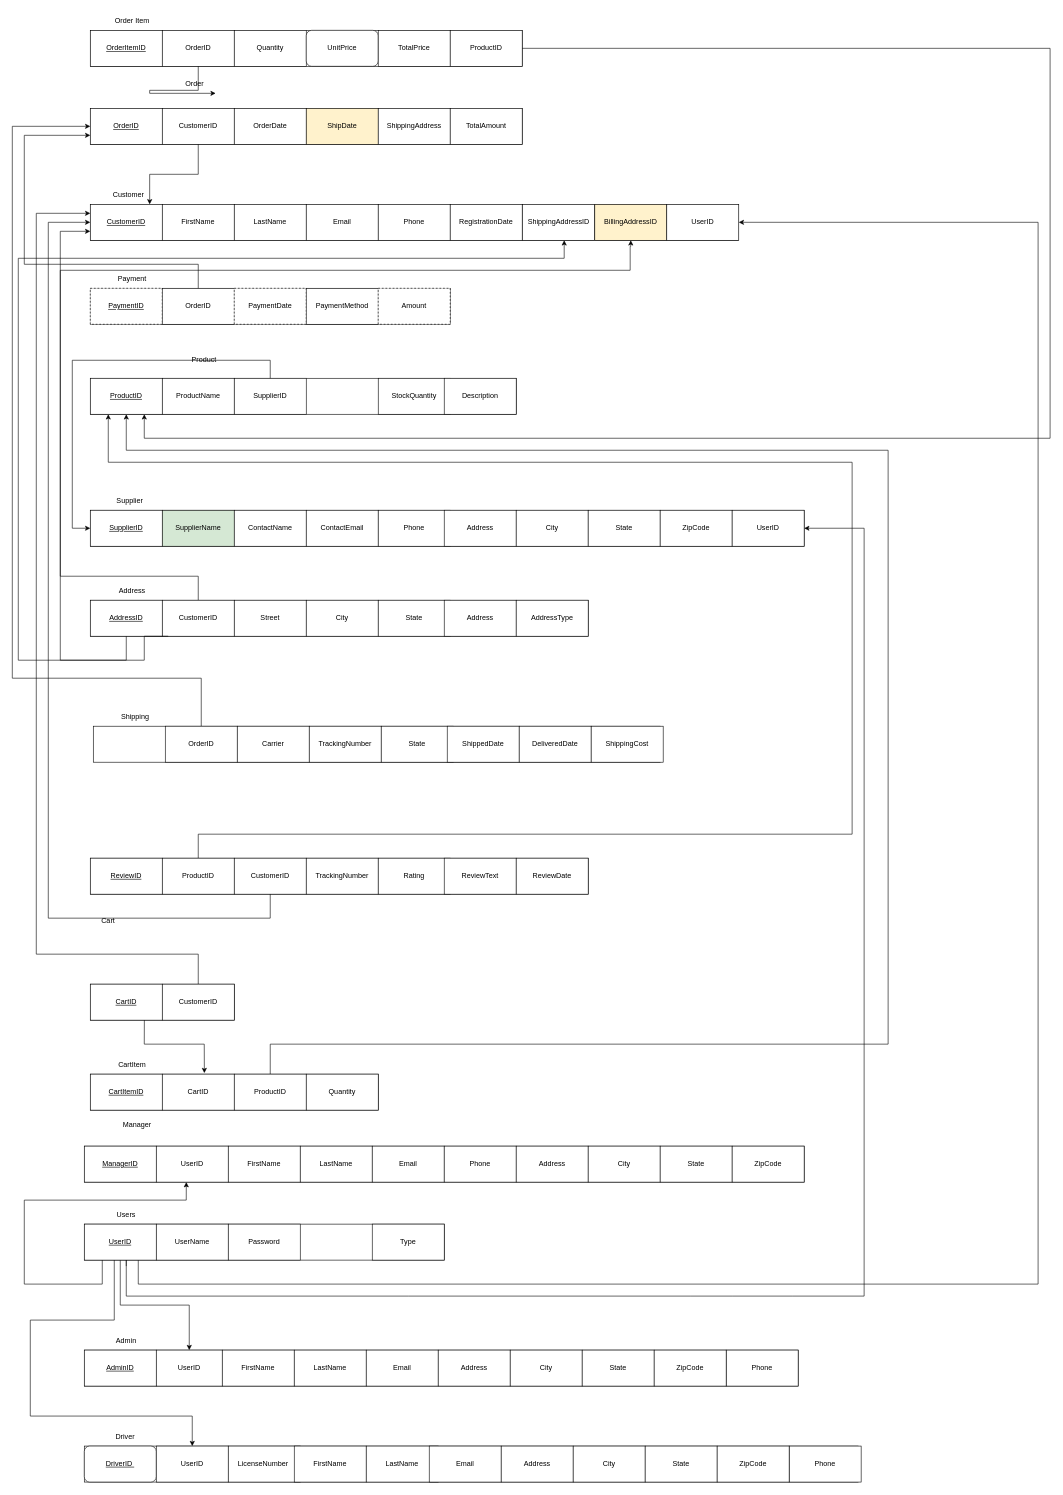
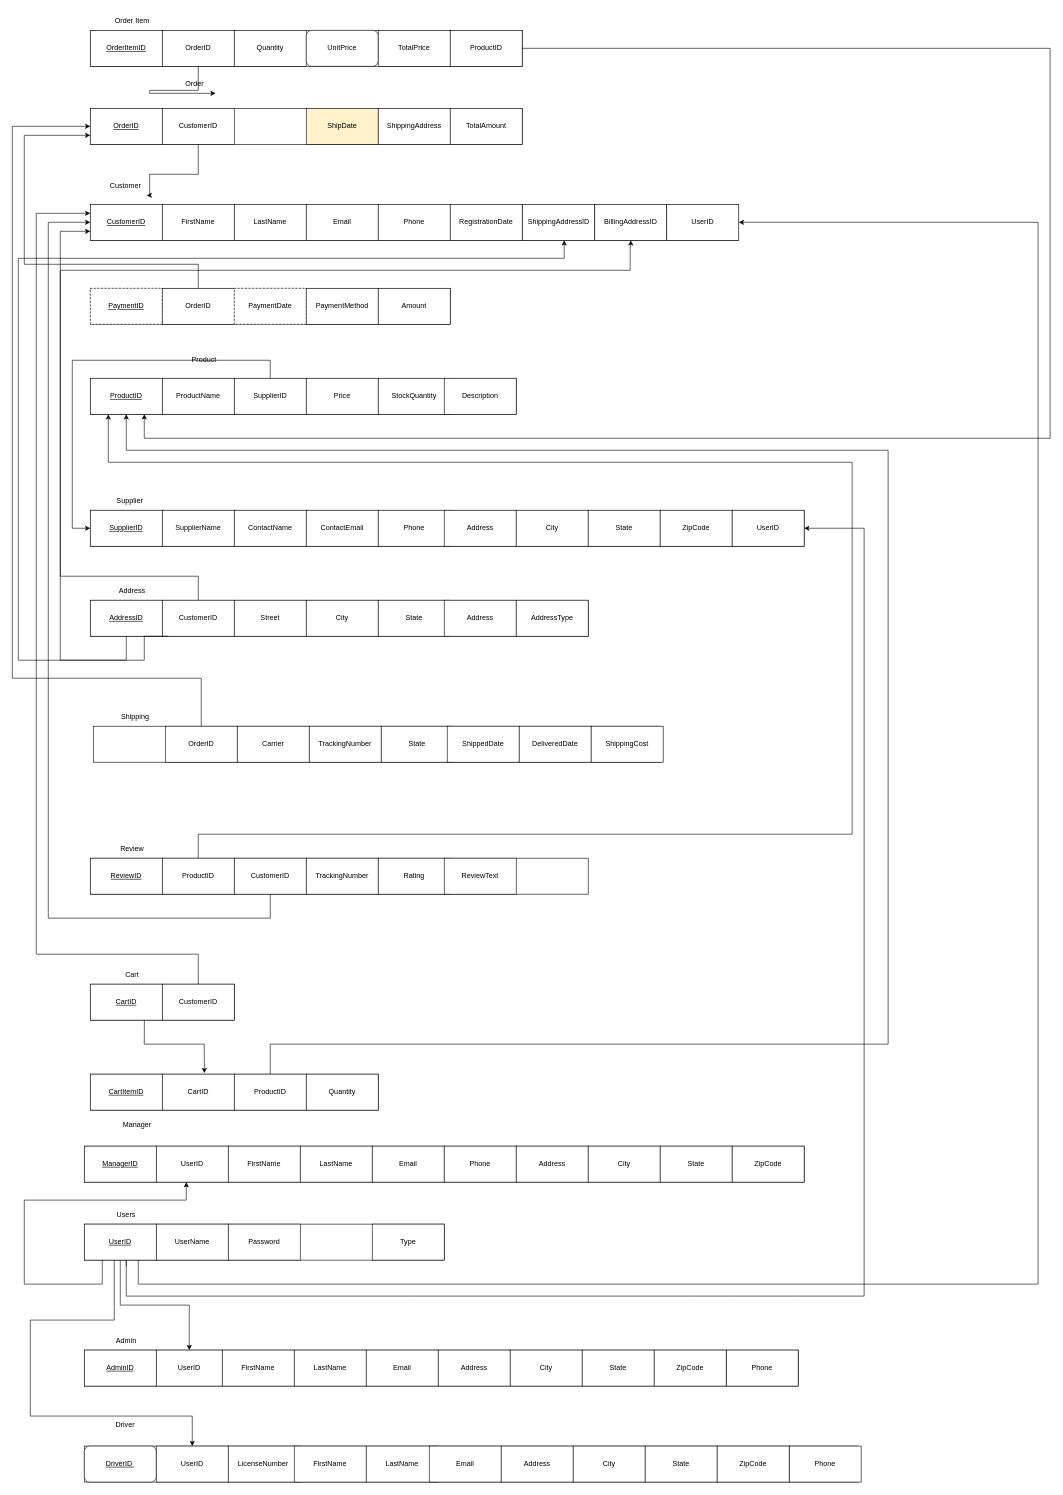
(270, 126) -> none
(129, 195) -> (126, 186)
(631, 222) -> (631, 222)
(132, 279) -> none
(414, 306) -> (414, 306)
none -> (342, 396)
(198, 528) -> (198, 528)
none -> (132, 849)
(552, 876) -> none
(108, 921) -> (132, 975)
(132, 1065) -> none
(126, 1437) -> (126, 1425)
